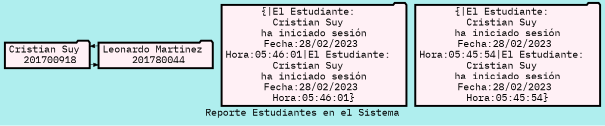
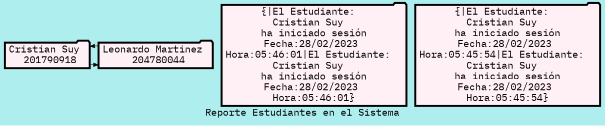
(47, 55) -> (47, 55)
(156, 55) -> (156, 55)
